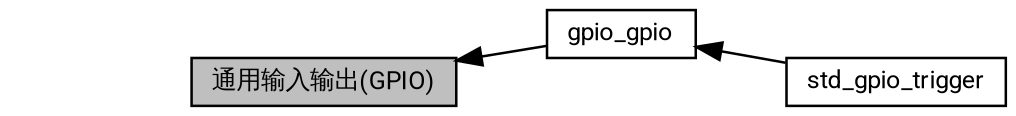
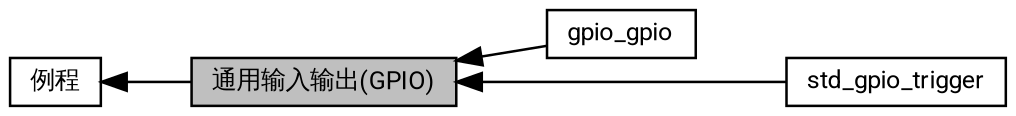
(754, 57) -> (634, 82)
none -> (55, 82)
